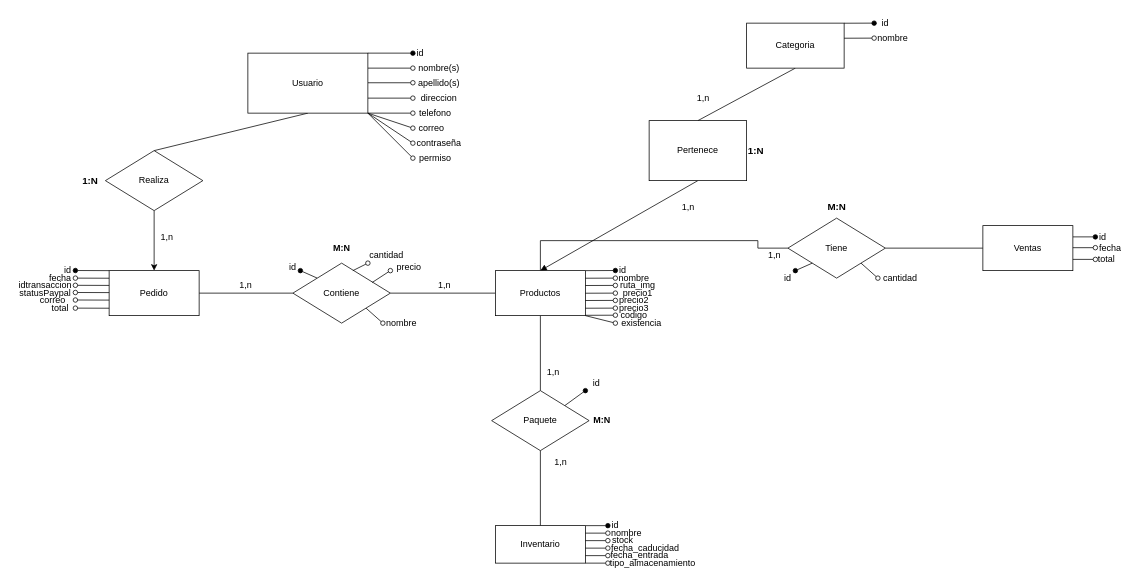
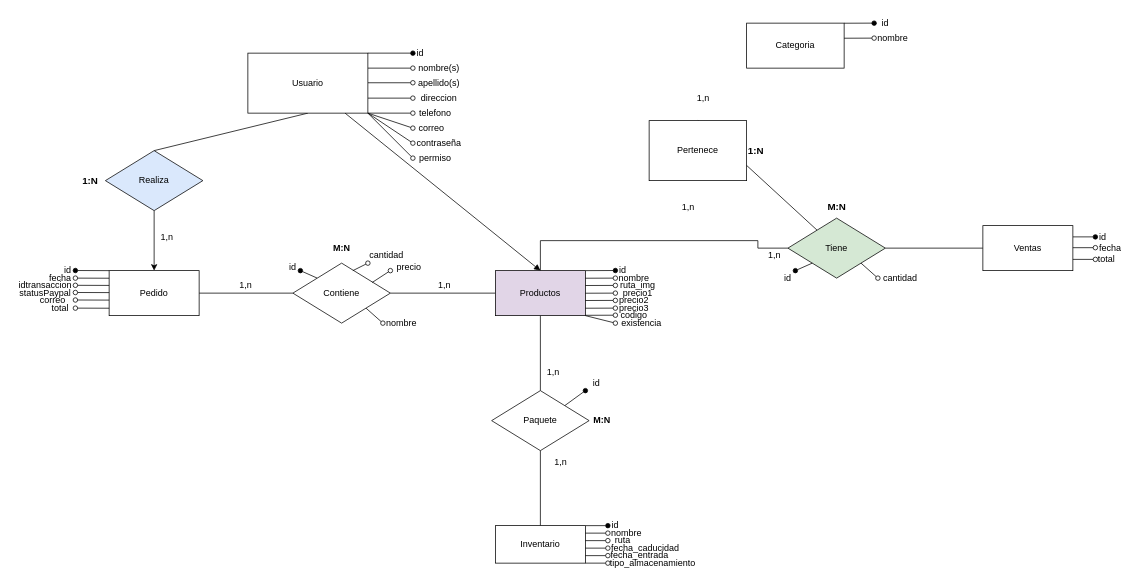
(747, 94) -> (781, 197)
(154, 180) -> (154, 180)
(621, 224) -> (440, 190)
(837, 248) -> (837, 248)
(540, 293) -> (540, 293)
(623, 540) -> (623, 540)
